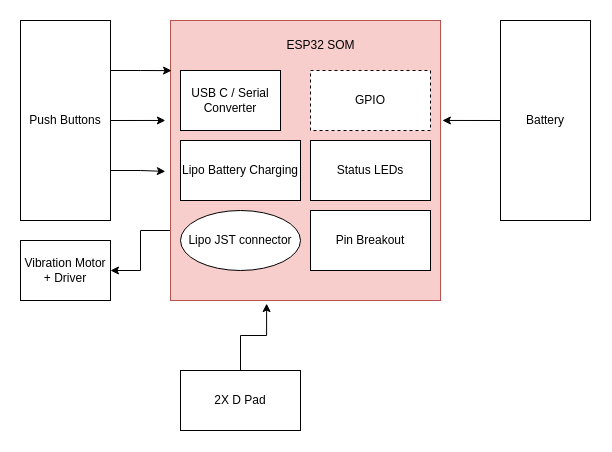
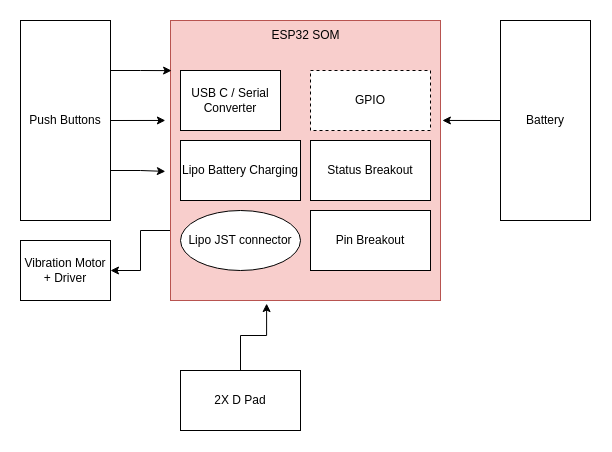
(321, 46) -> (306, 36)
(371, 171) -> (371, 171)
